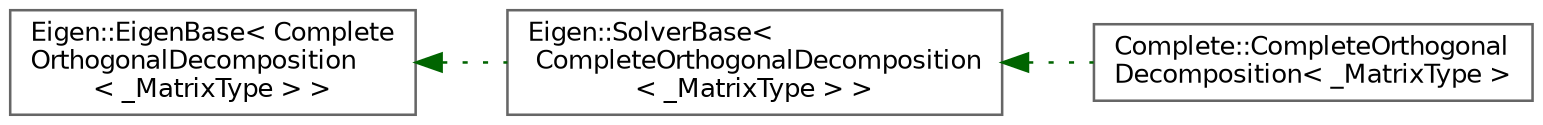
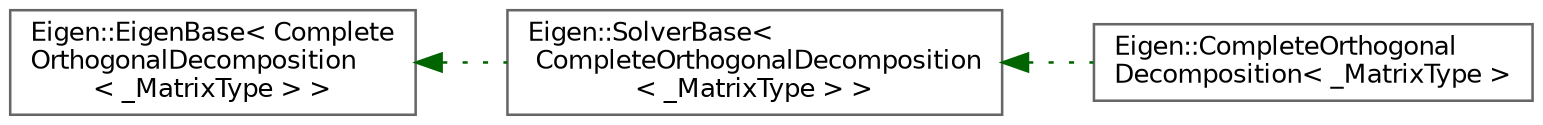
(1313, 62) -> (1313, 62)
